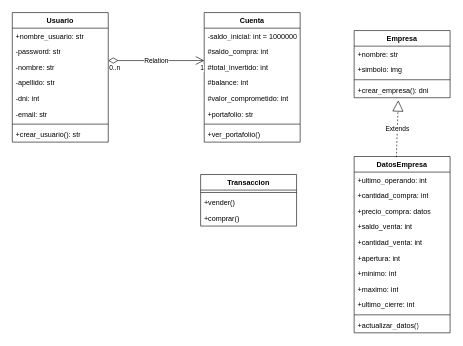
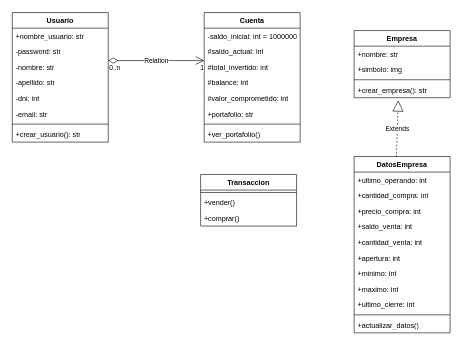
(240, 52) -> (240, 52)
(397, 90) -> (398, 90)
(397, 212) -> (392, 212)
